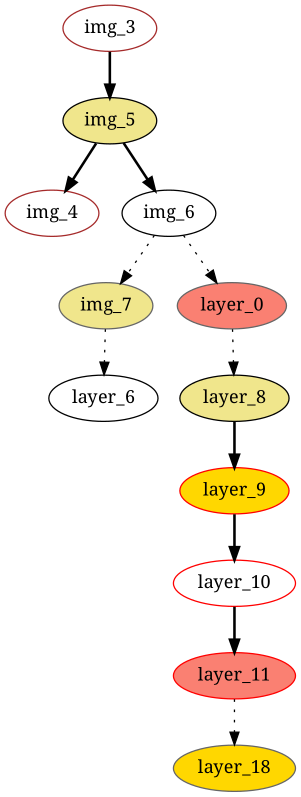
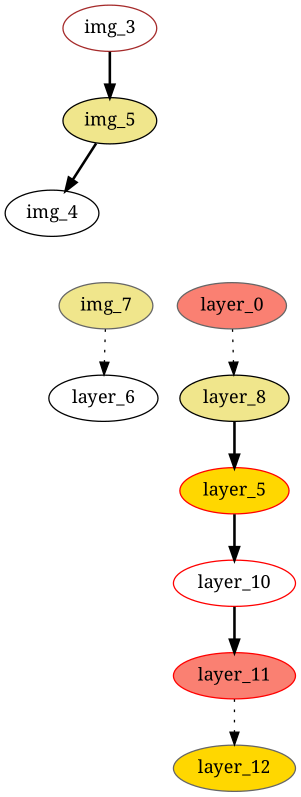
(52, 213) -> (52, 213)
(169, 213) -> none
(234, 491) -> (234, 491)
(234, 768) -> (234, 768)
